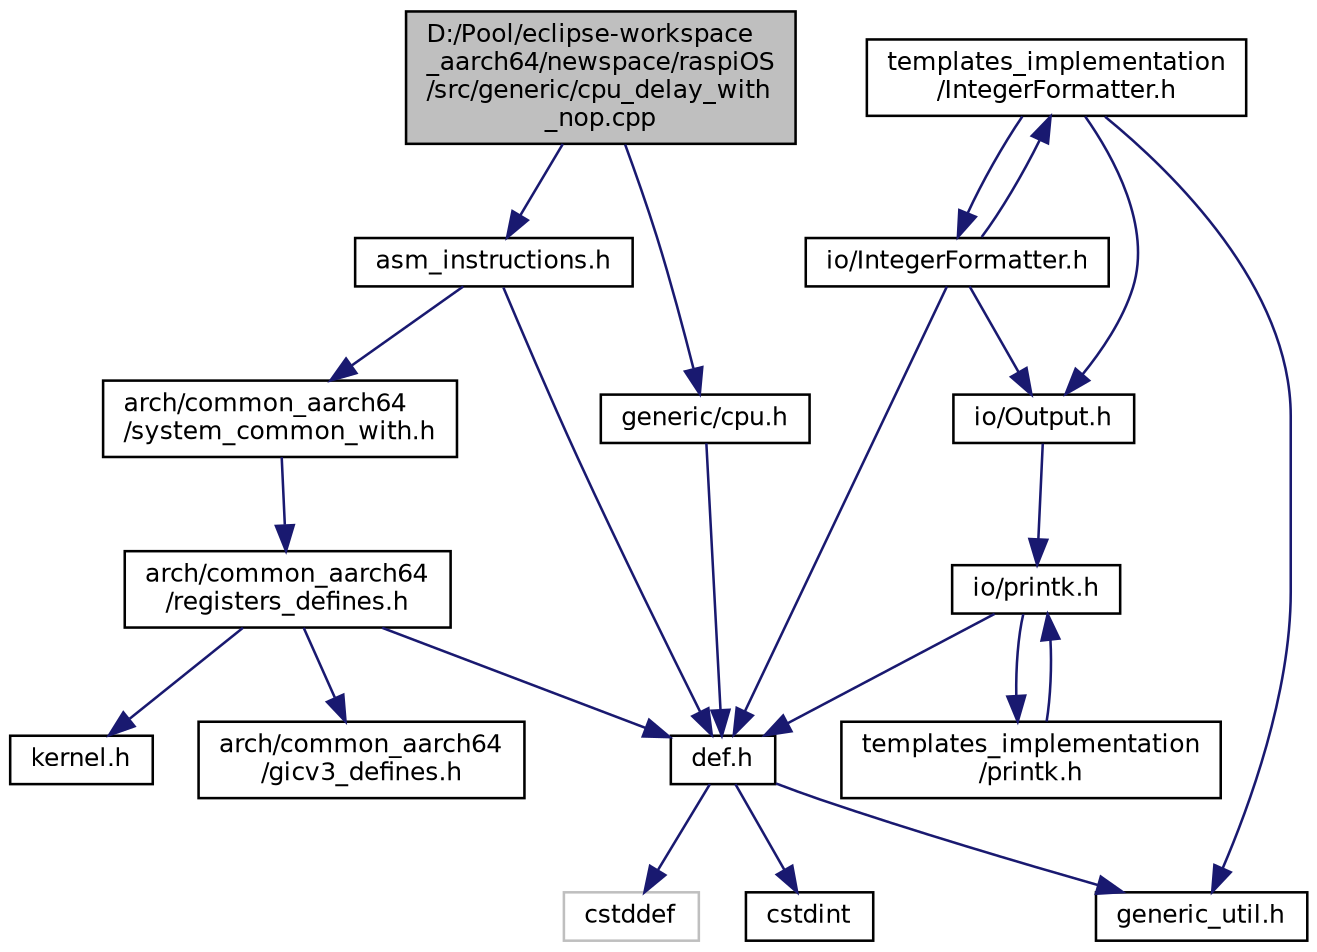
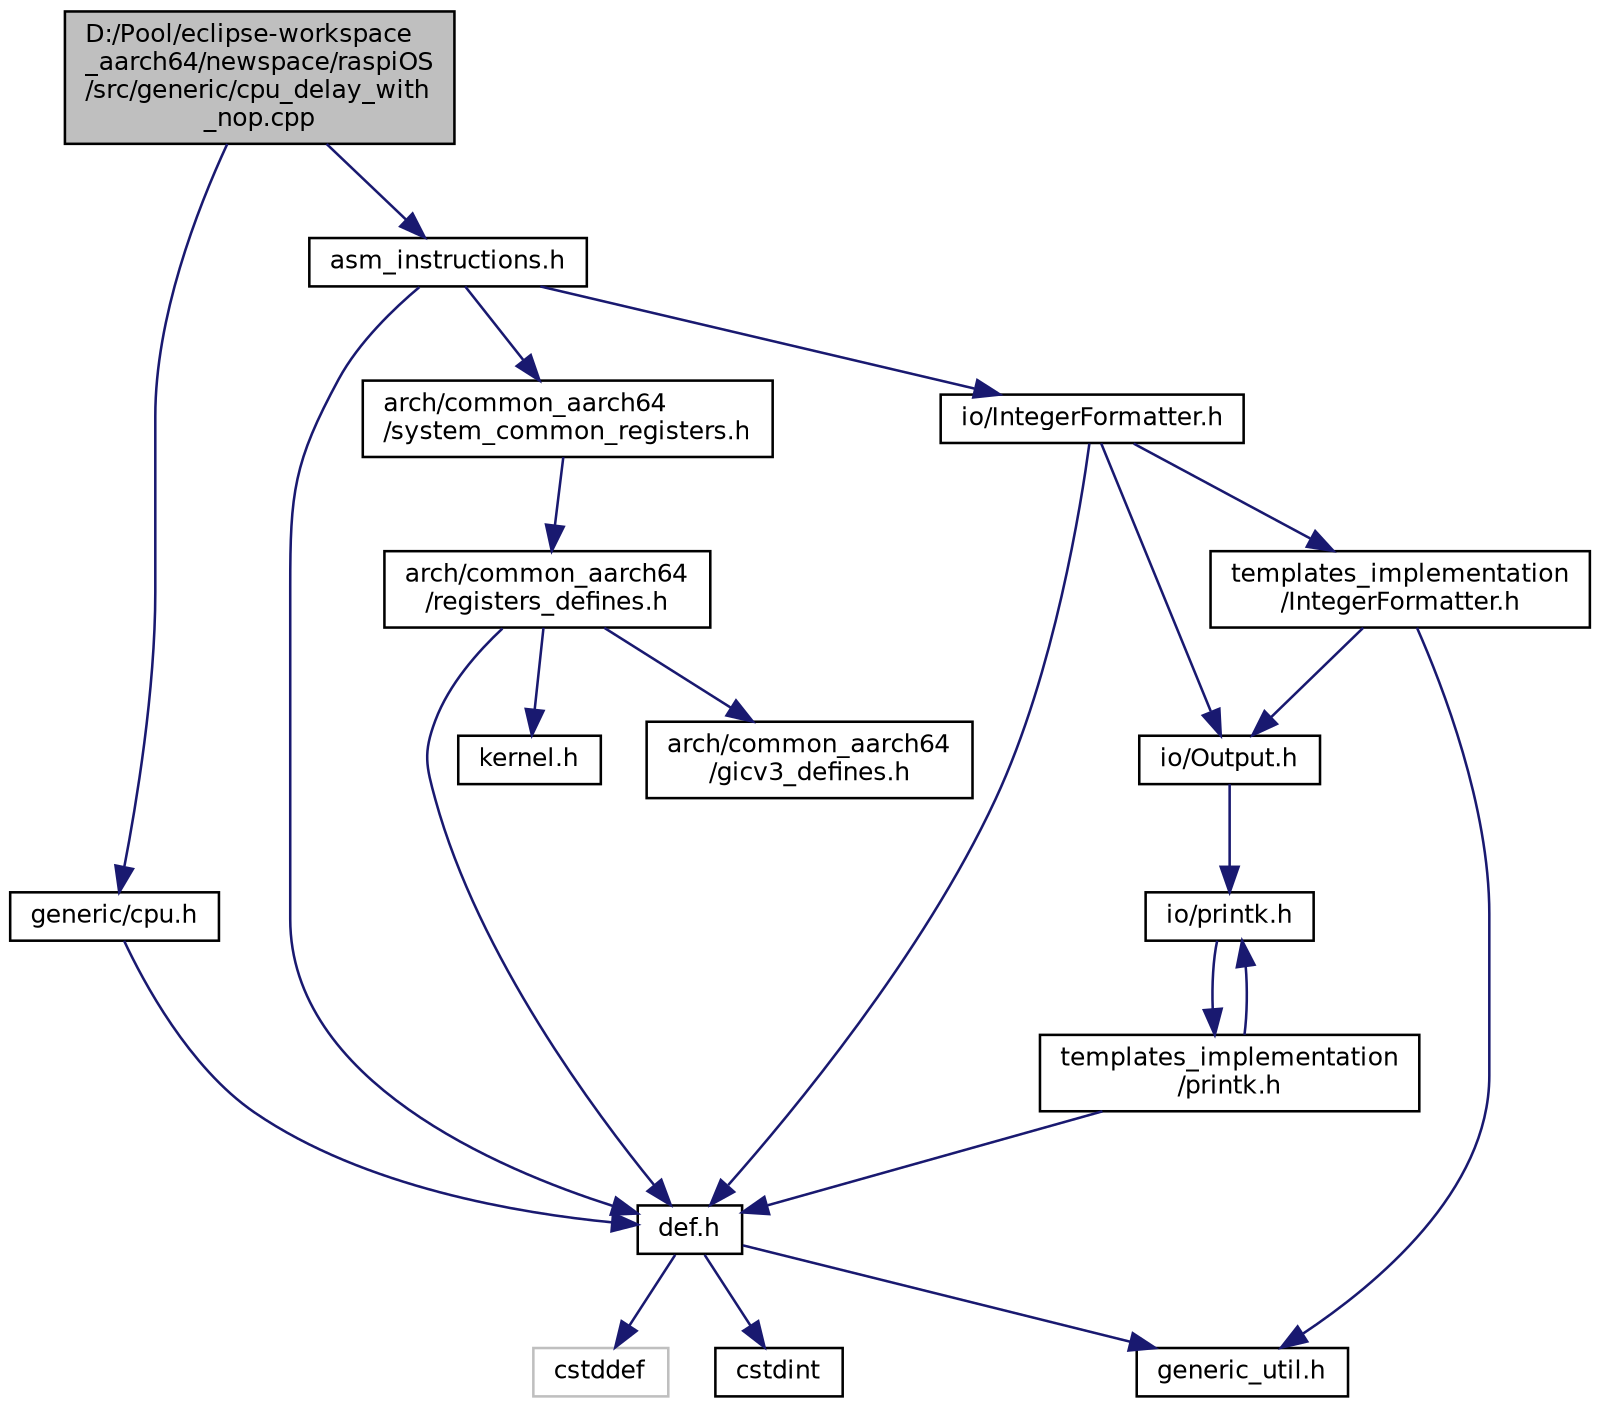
(993, 164) -> (757, 338)
(280, 419) -> (568, 419)
(891, 669) -> (935, 1158)
